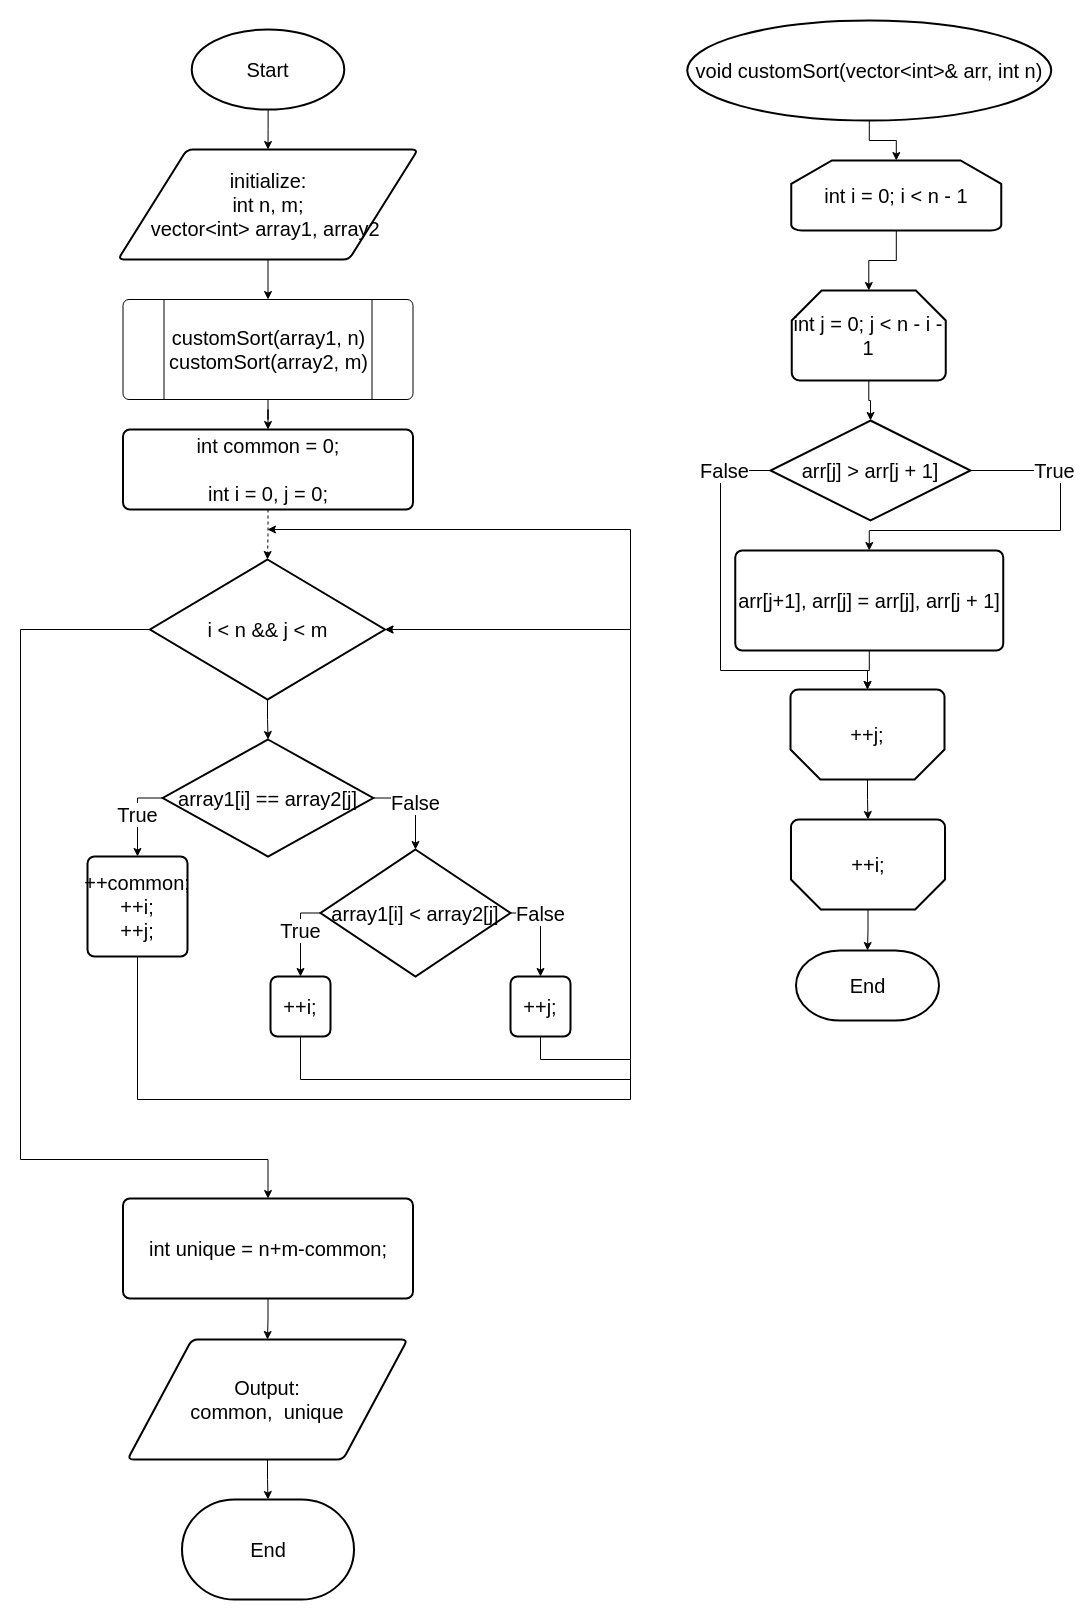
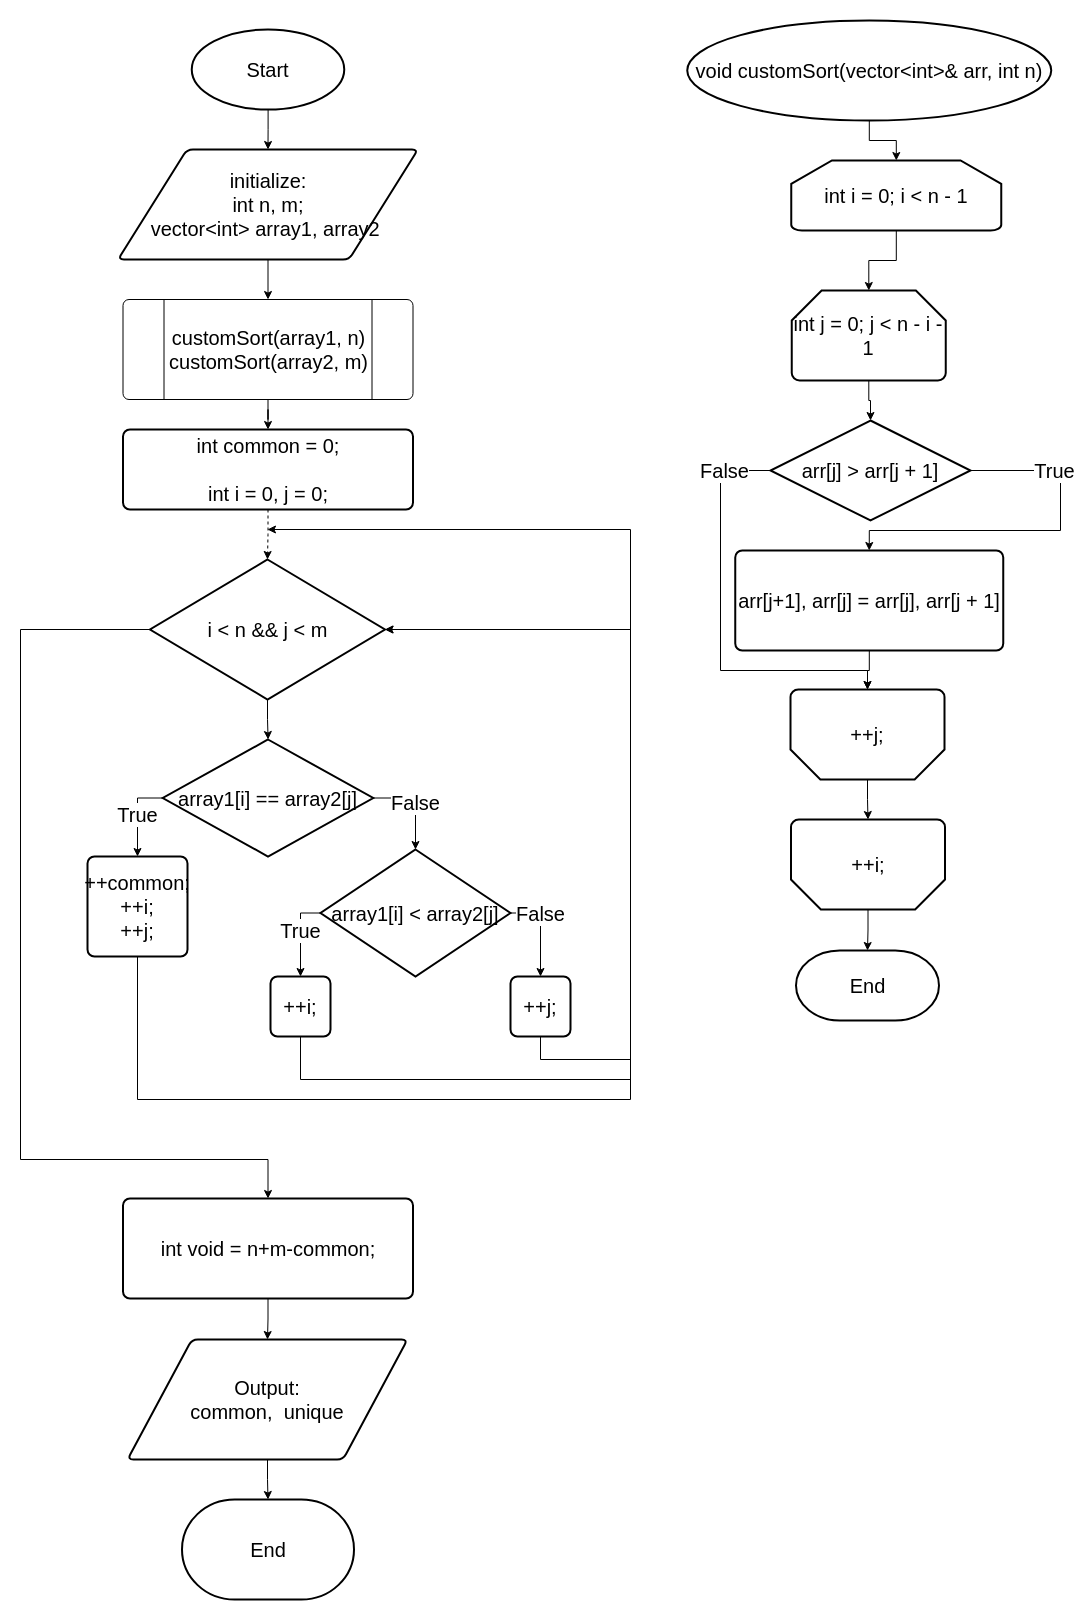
(269, 1249) -> (269, 1249)
